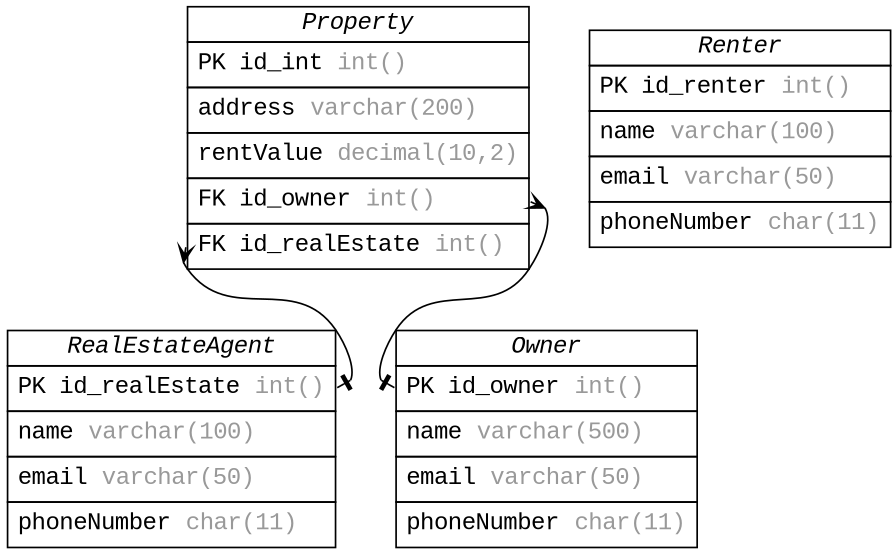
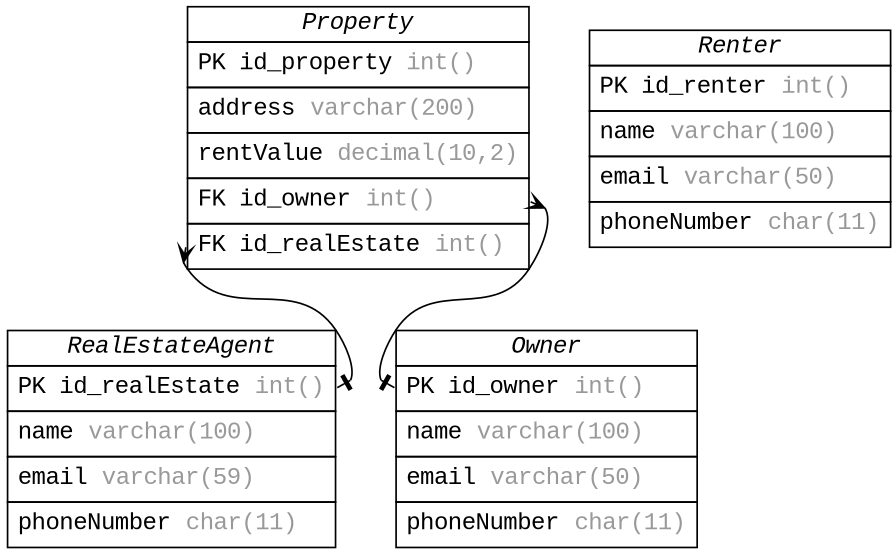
(267, 62) -> (302, 62)
(561, 431) -> (561, 431)
(178, 477) -> (178, 477)
